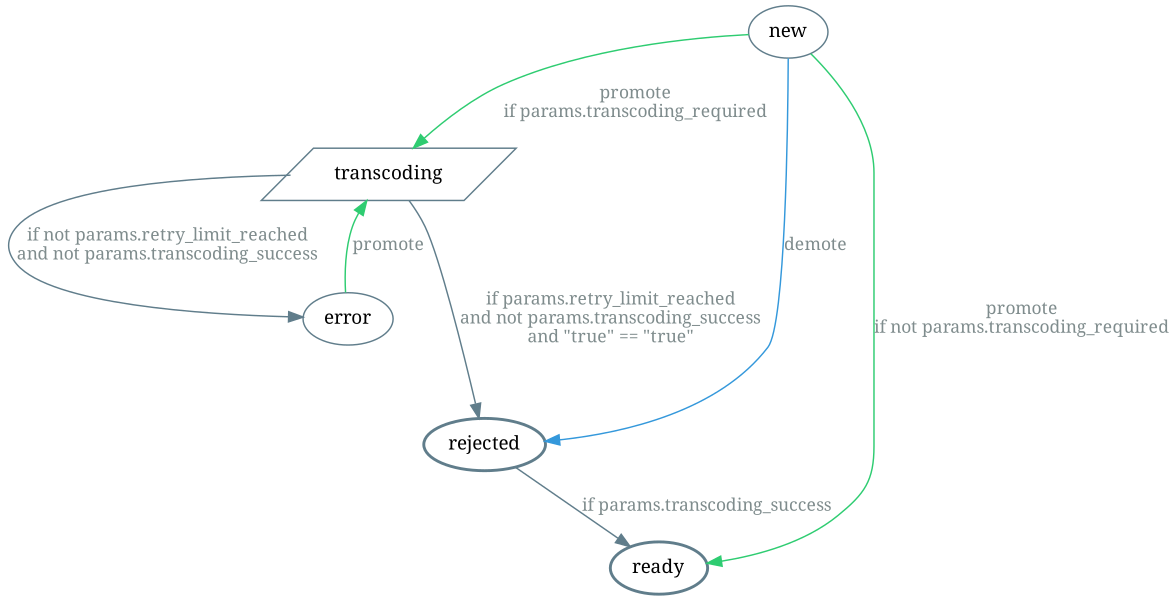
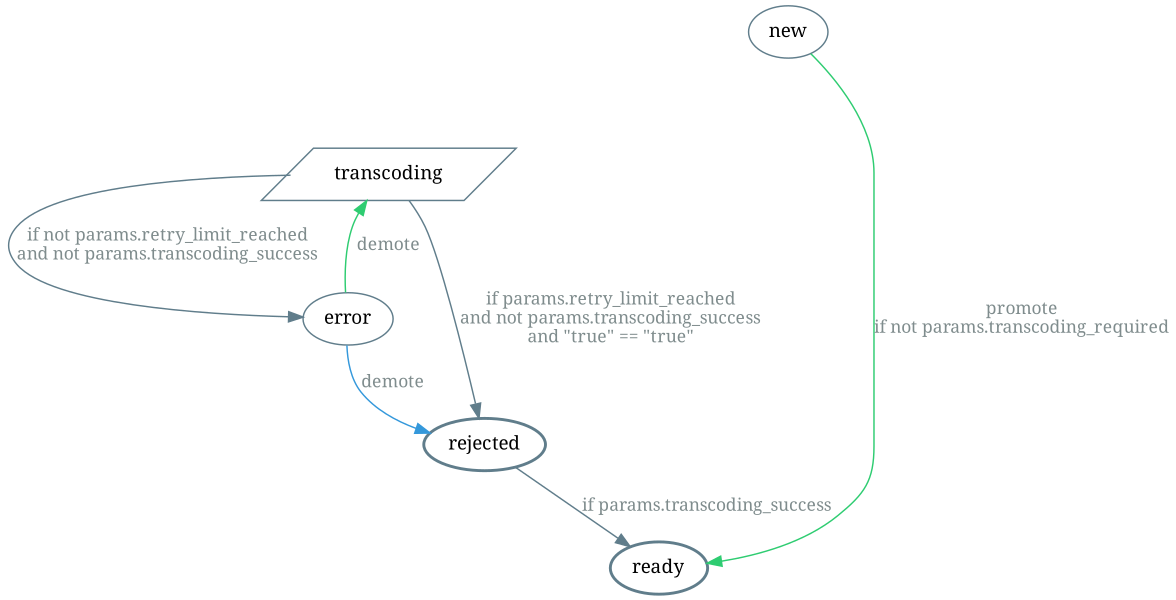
(577, 59) -> none
(389, 246) -> (389, 246)
(776, 320) -> (367, 398)
